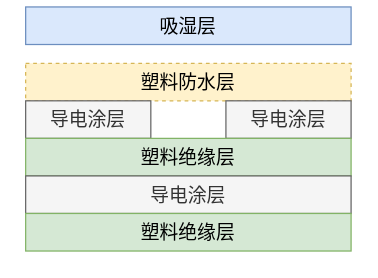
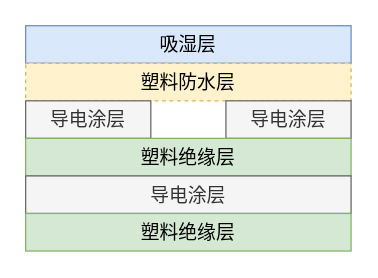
(188, 26) -> (188, 44)
